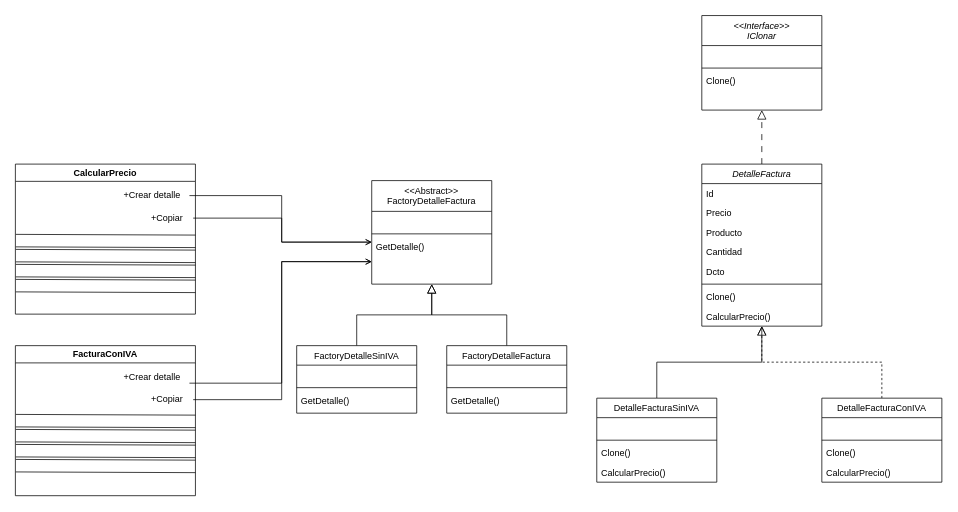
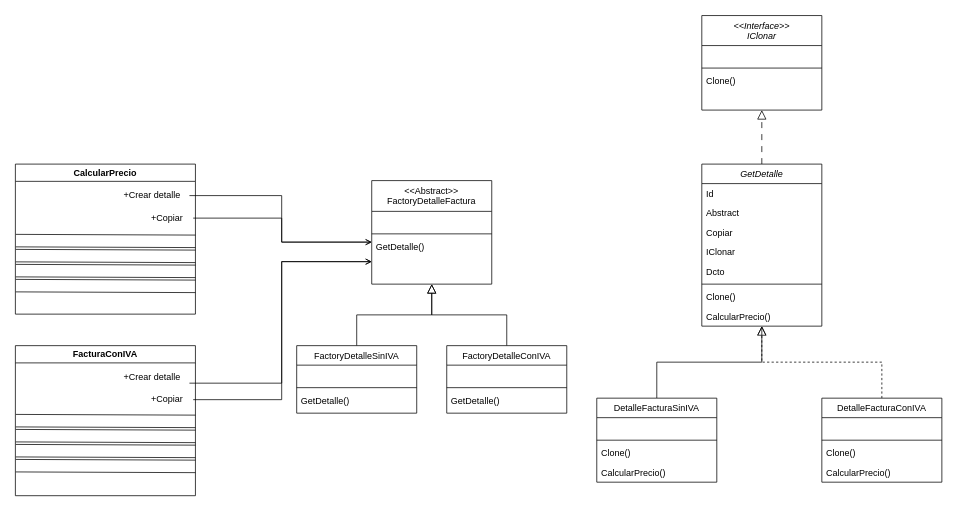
(761, 174) -> (761, 174)
(720, 213) -> (726, 213)
(726, 233) -> (720, 233)
(725, 252) -> (722, 252)
(506, 356) -> (506, 356)
